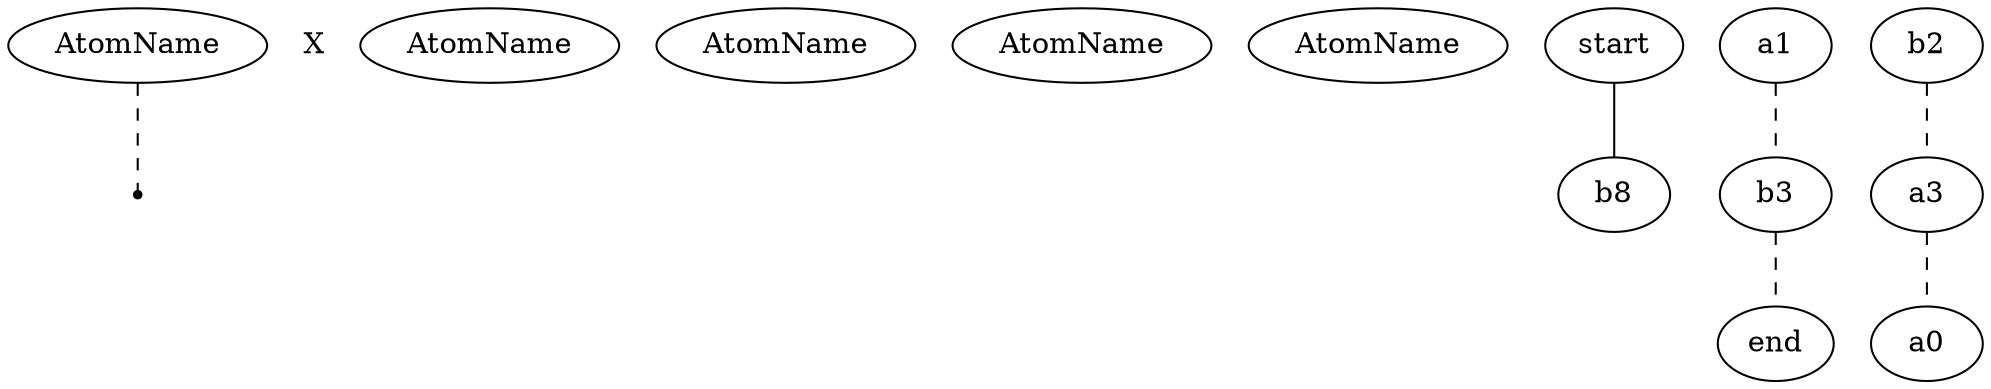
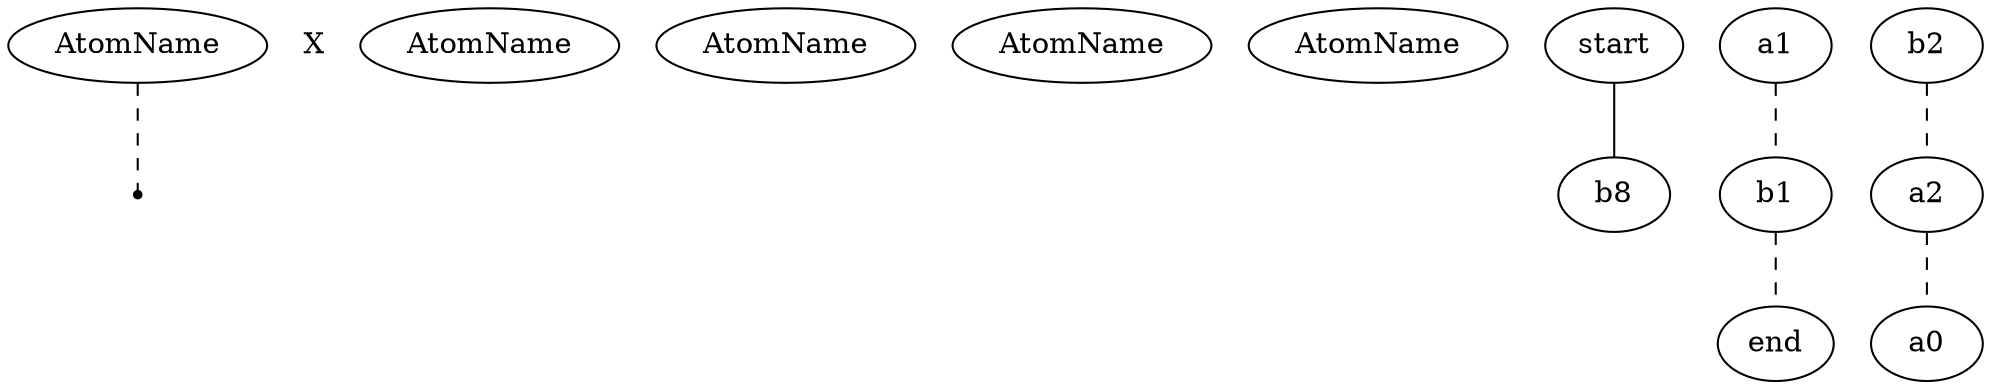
(1776, 195) -> (1776, 195)
(1927, 195) -> (1927, 195)
